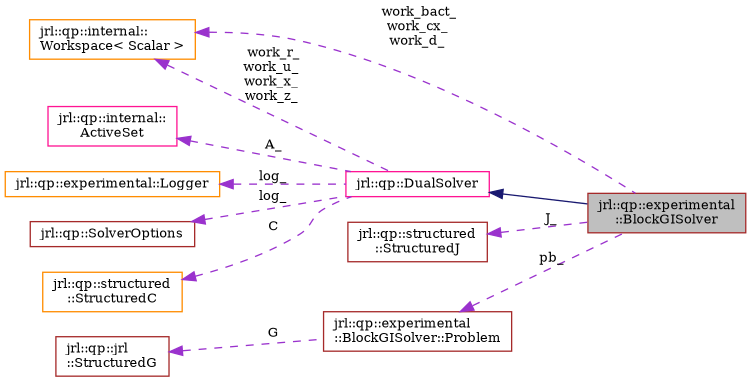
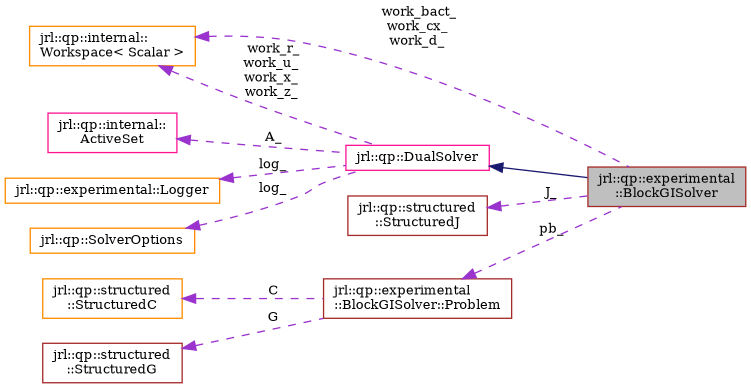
(112, 234) -> (112, 241)
(279, 246) -> (260, 299)
(112, 356) -> (112, 363)
